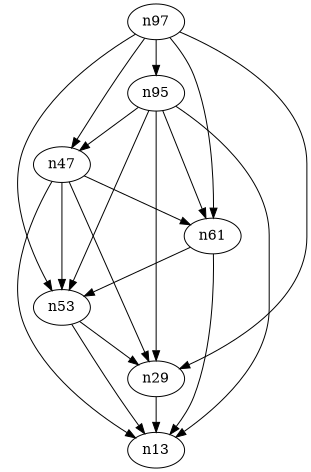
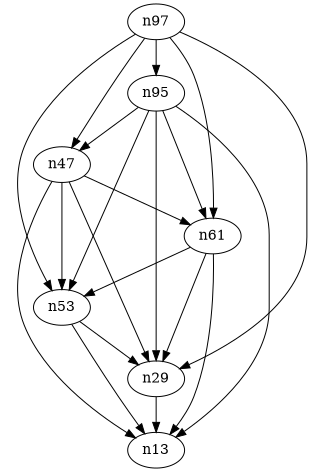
none -> (186, 303)
